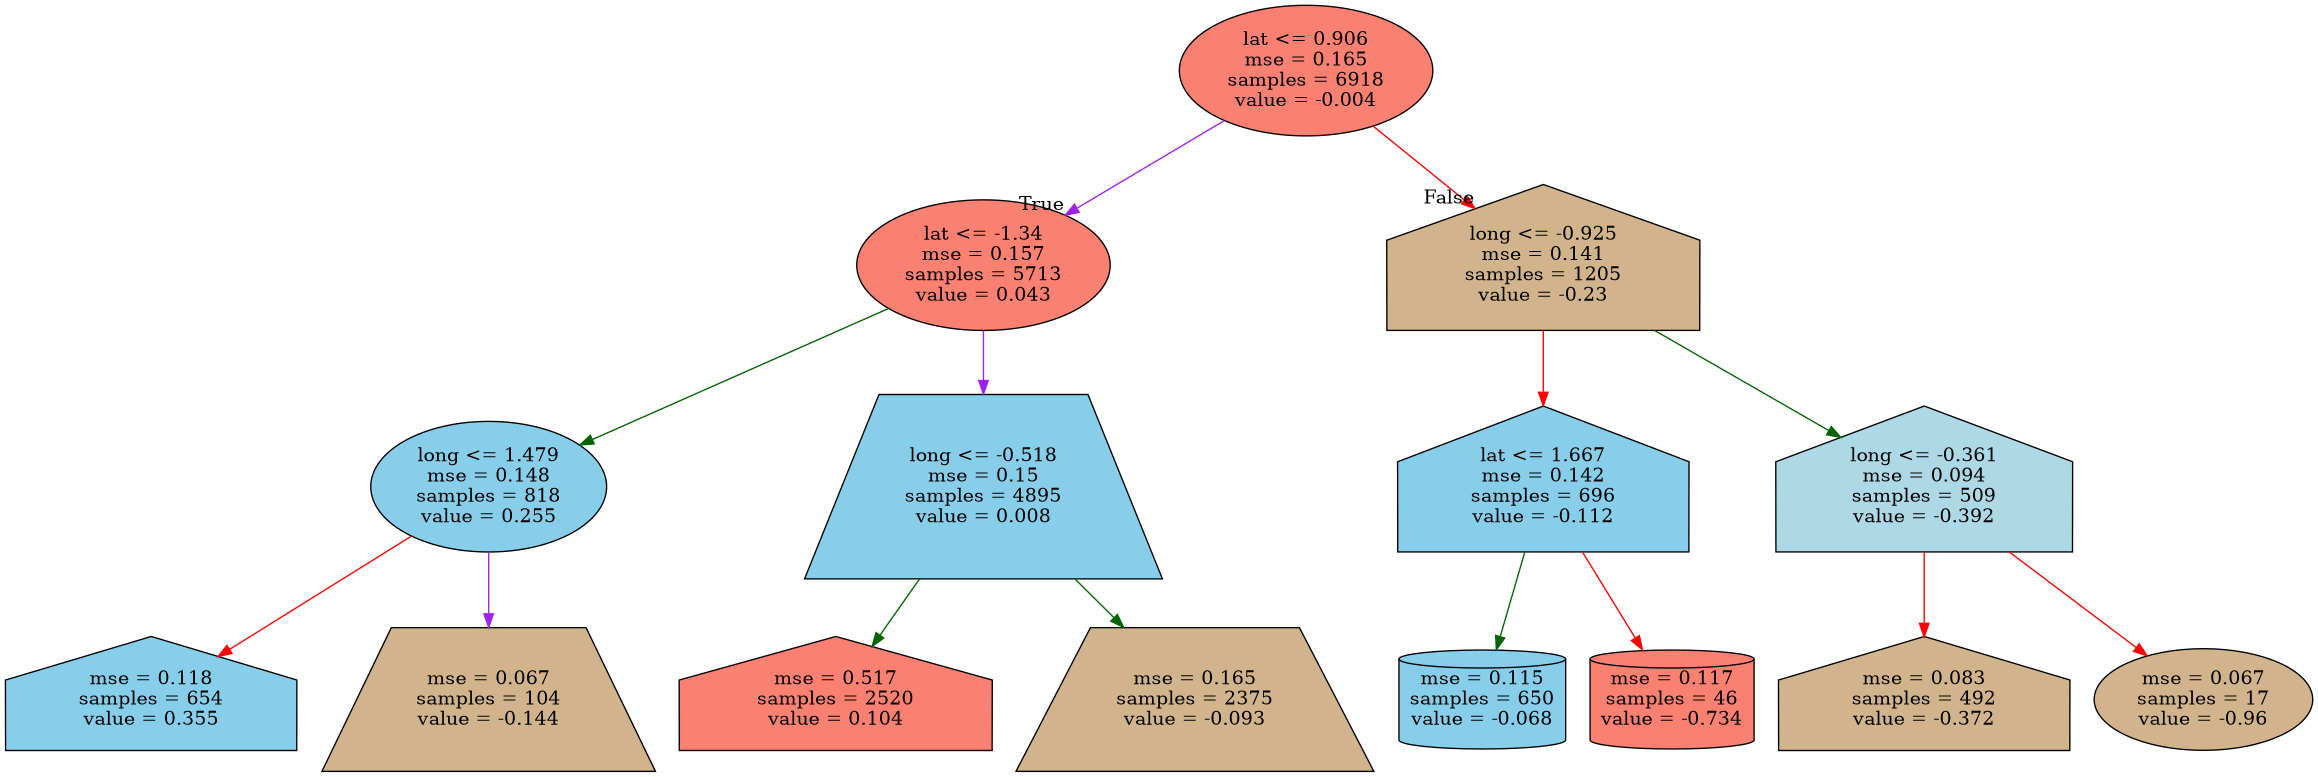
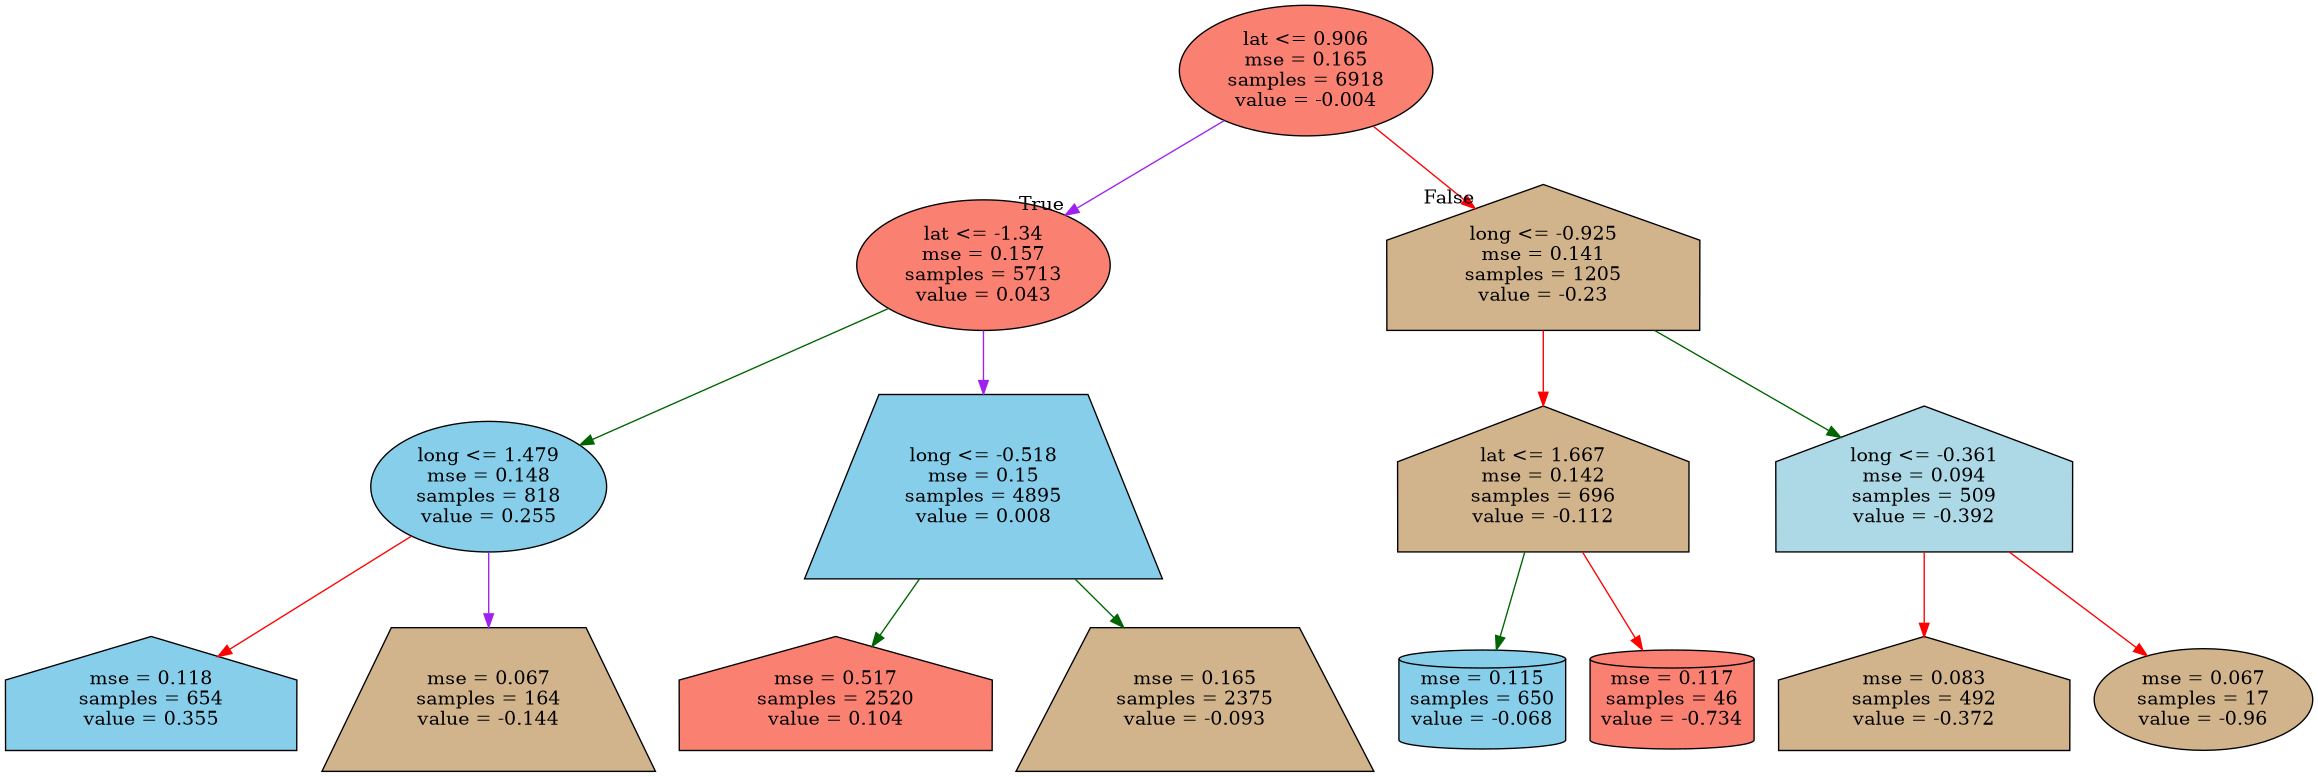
(1543, 487) -> (1543, 487)
(489, 700) -> (489, 700)
